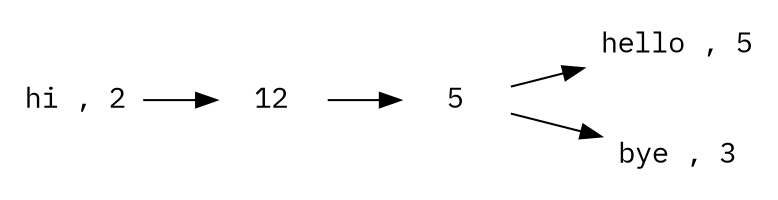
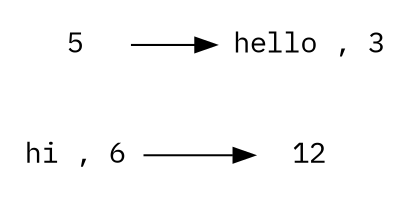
(677, 45) -> (310, 45)
(76, 100) -> (76, 155)
(354, 100) -> none
(677, 155) -> none
